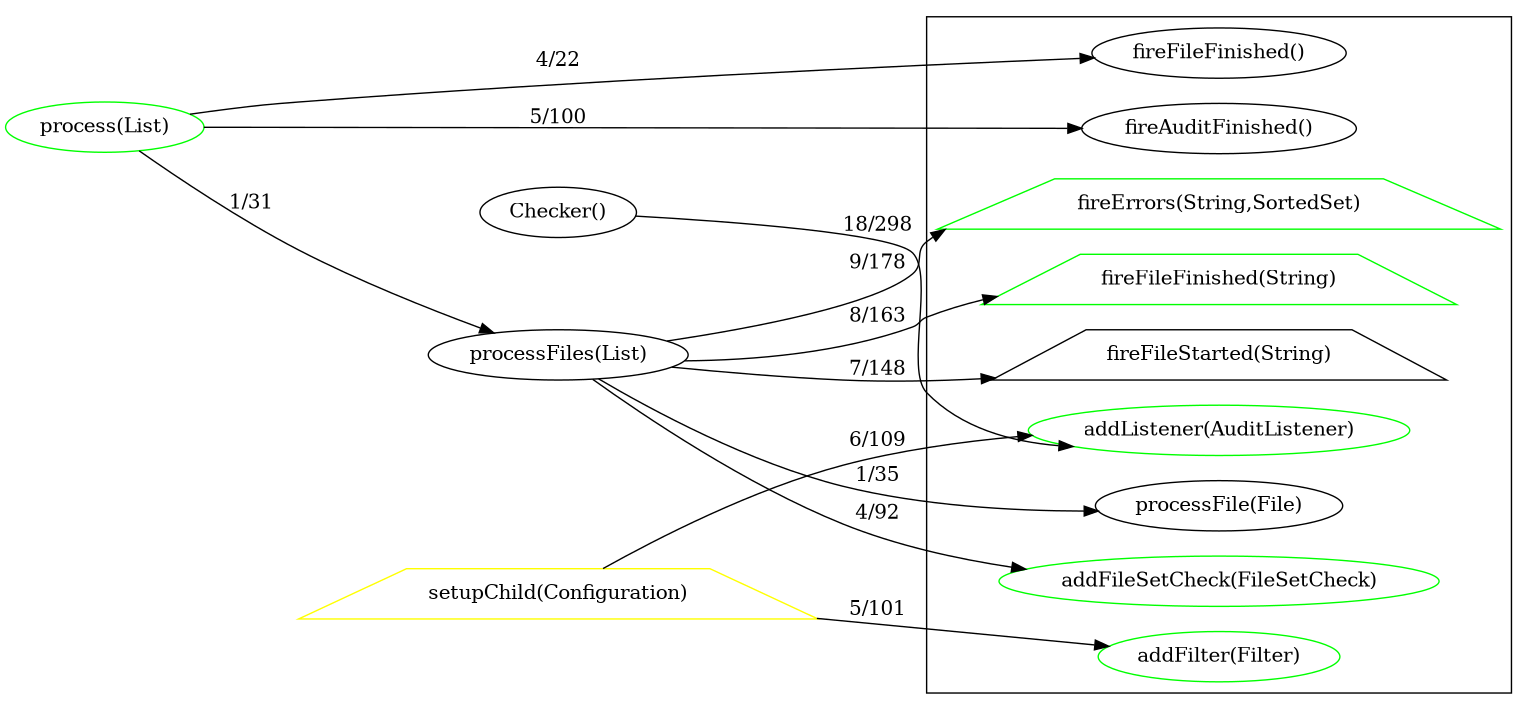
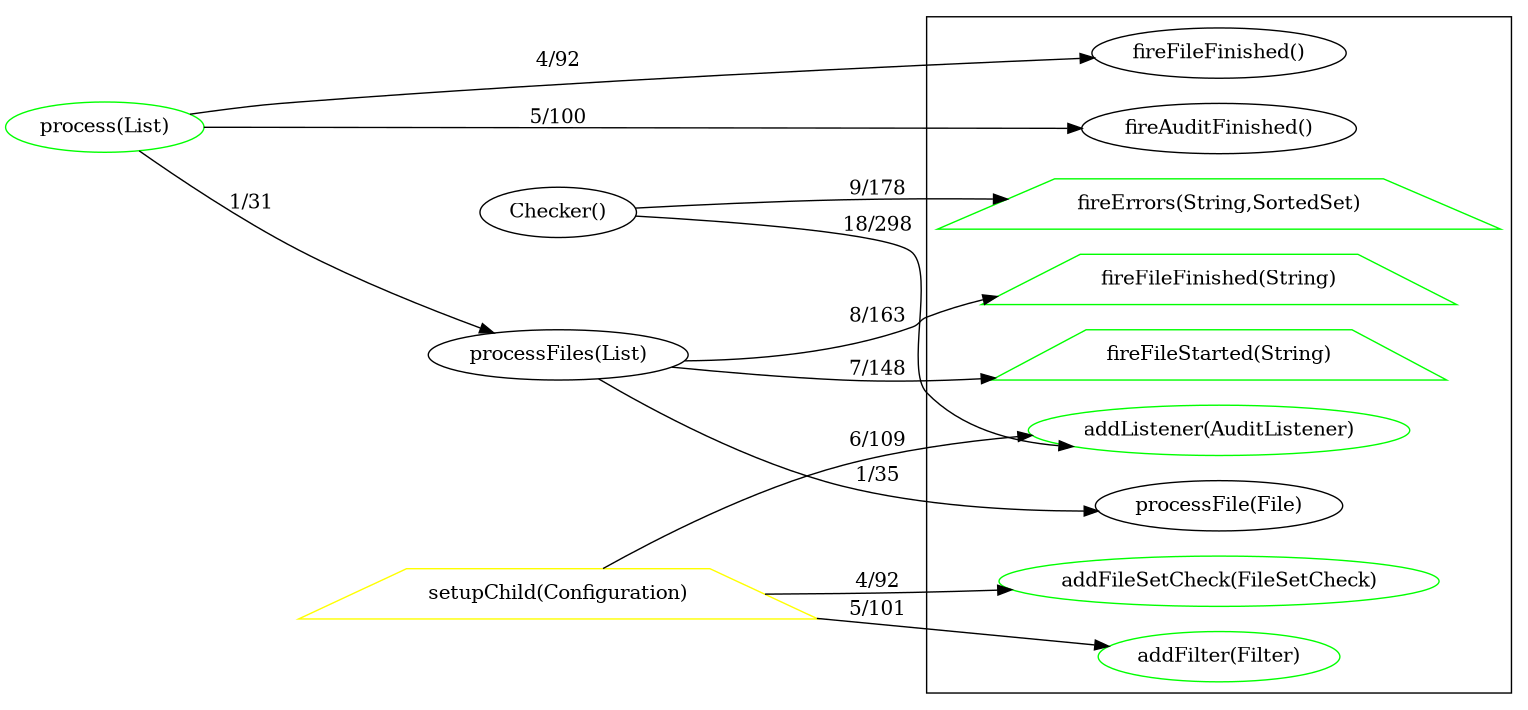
(558, 61) -> (558, 61)
(814, 313) -> (814, 201)
(1219, 355) -> (1219, 355)
(791, 500) -> (881, 593)
